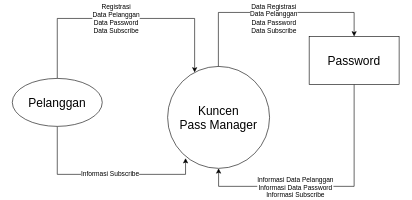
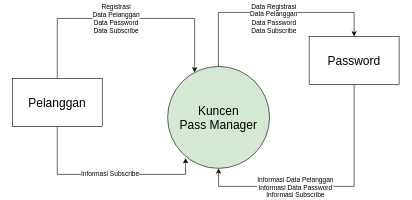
(57, 102) -> (57, 102)
(219, 117) -> (219, 117)
